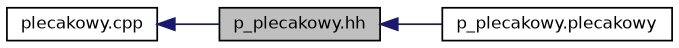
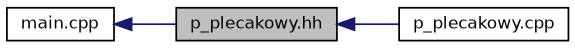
(82, 24) -> (60, 24)
(557, 24) -> (484, 24)
